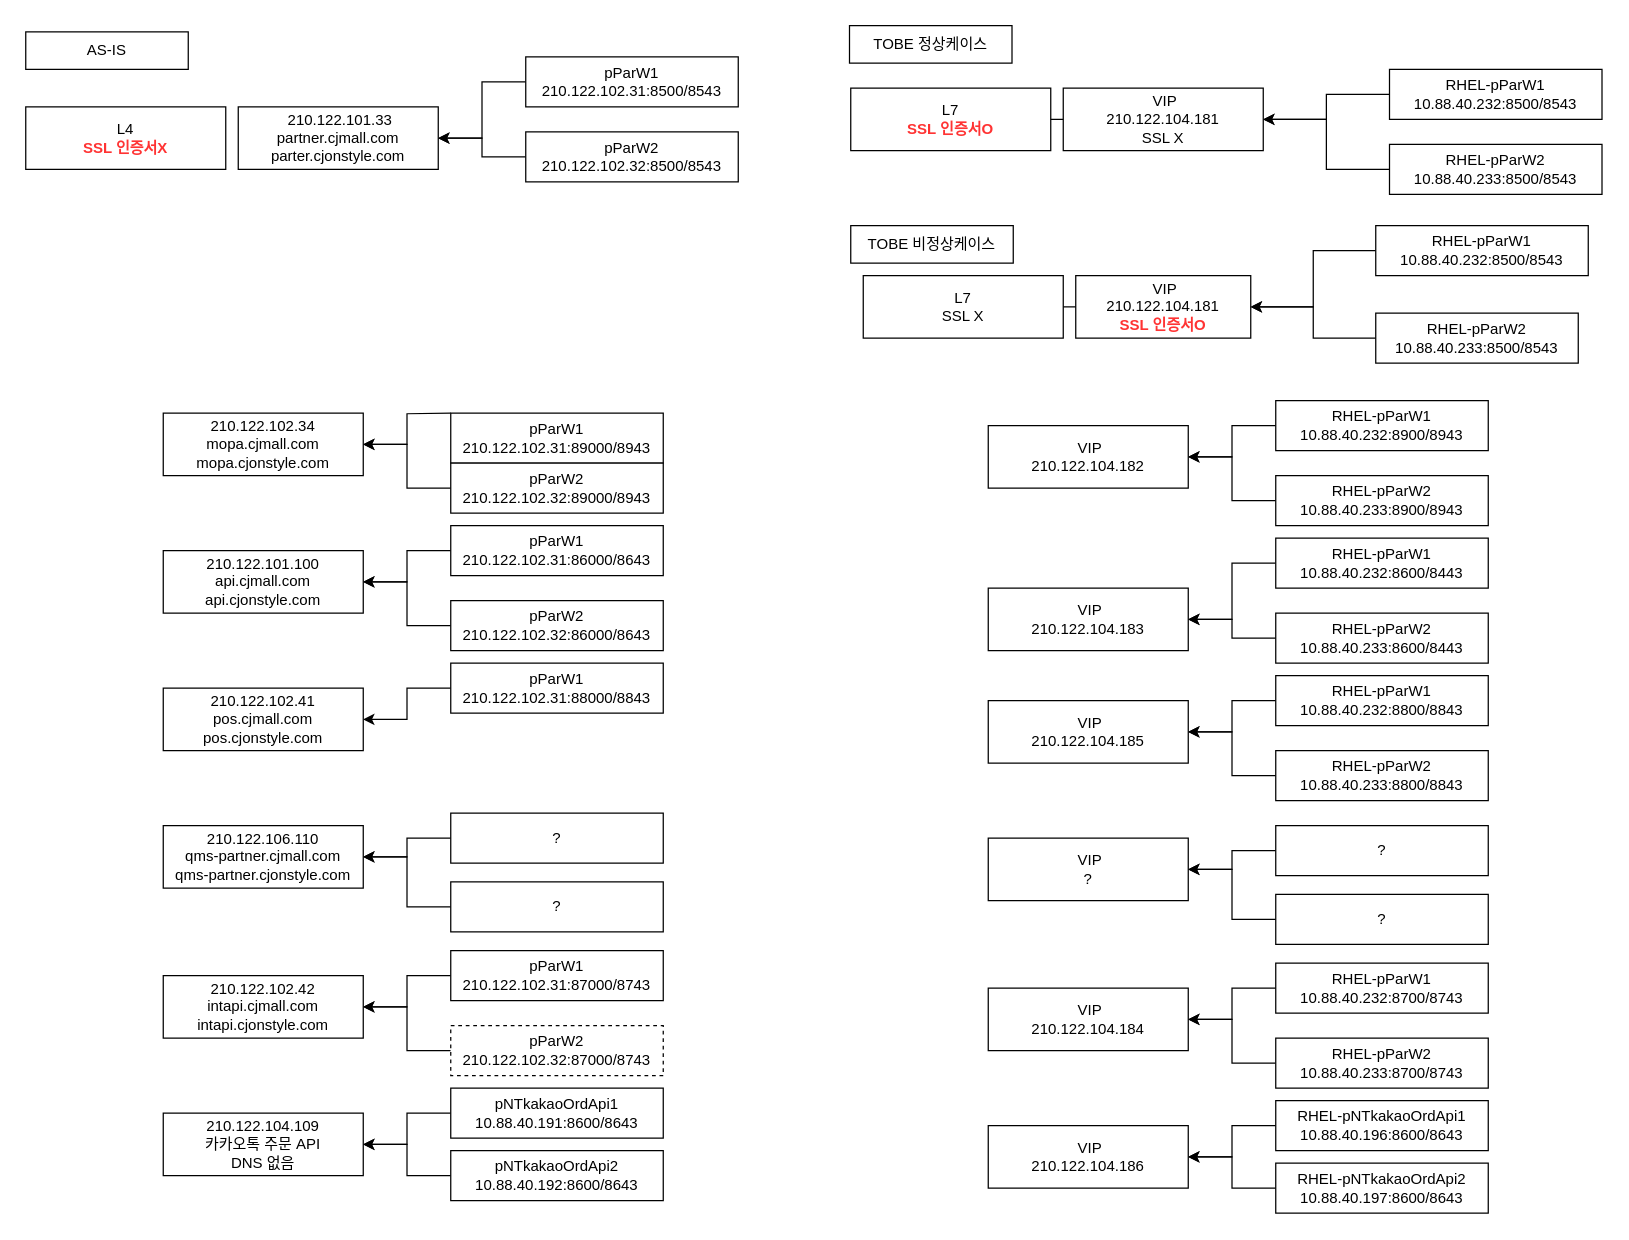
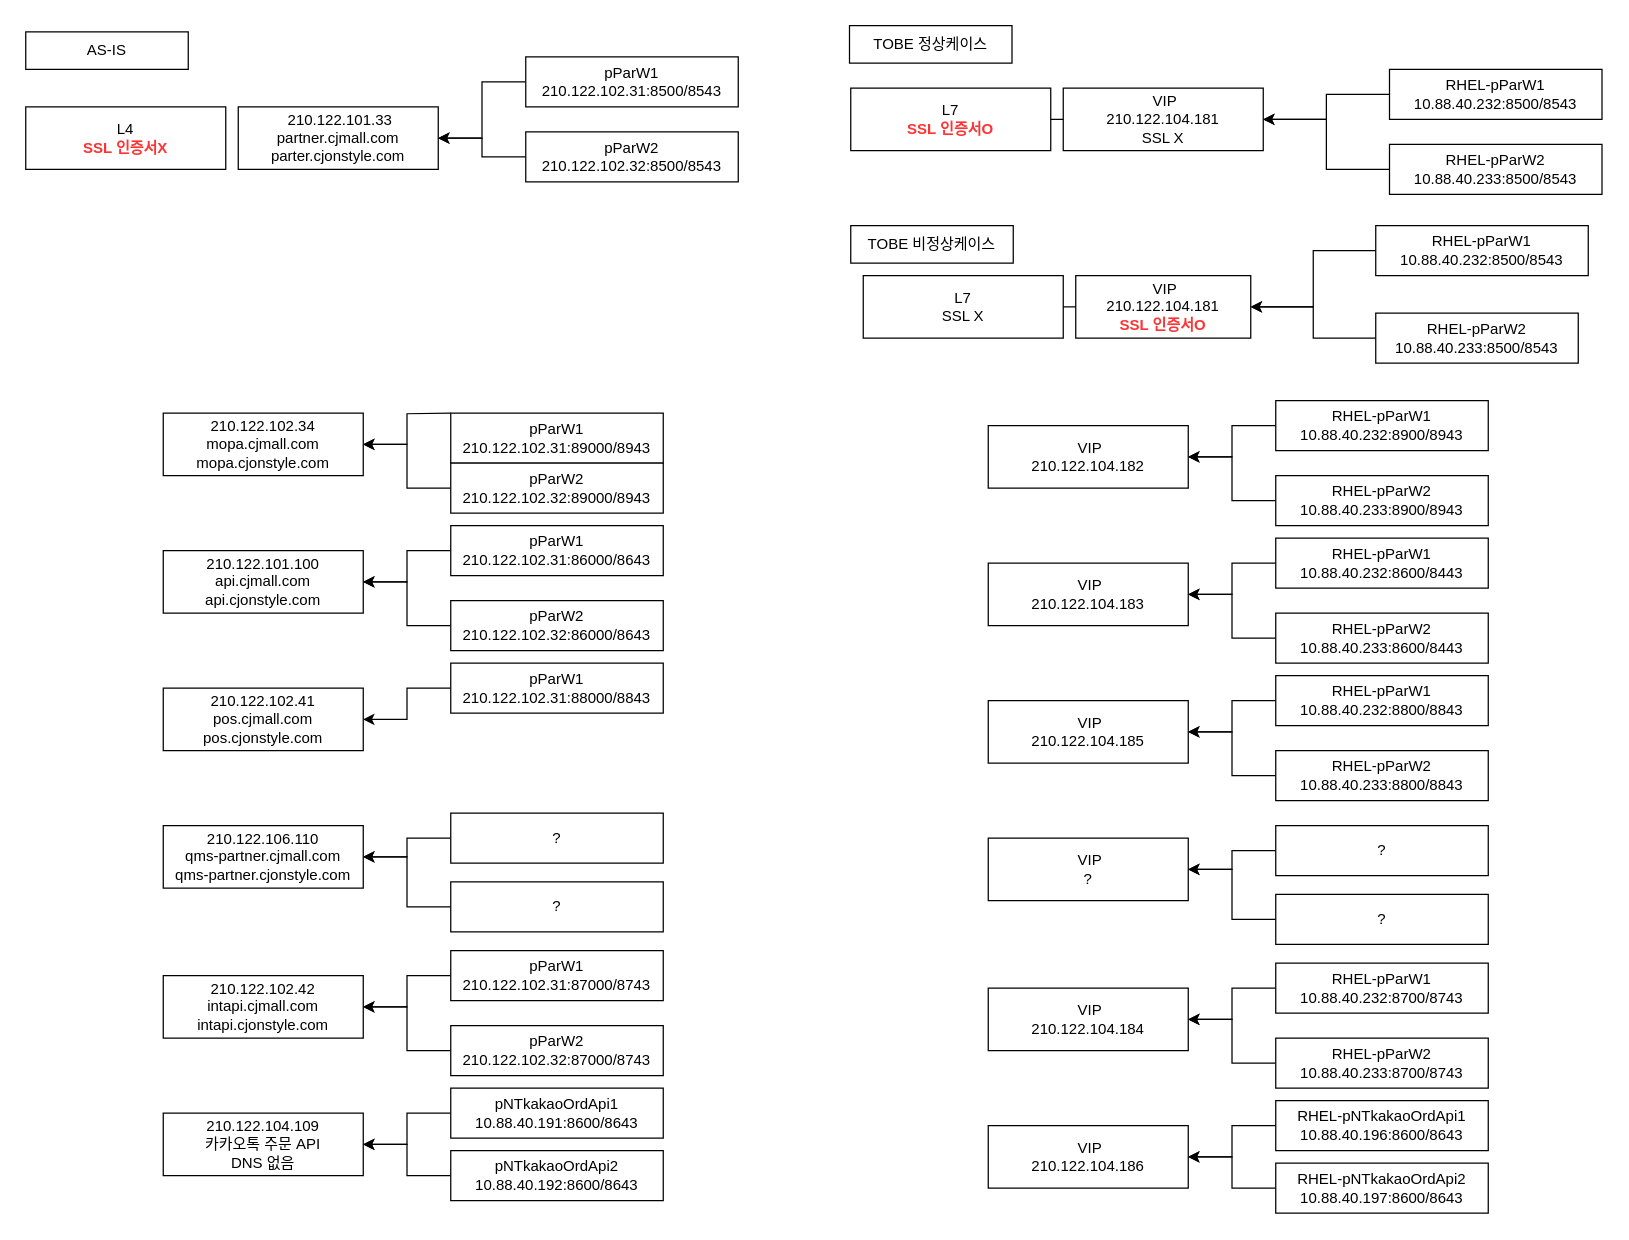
(1088, 619) -> (1088, 594)
(557, 1051) -> (557, 1051)
